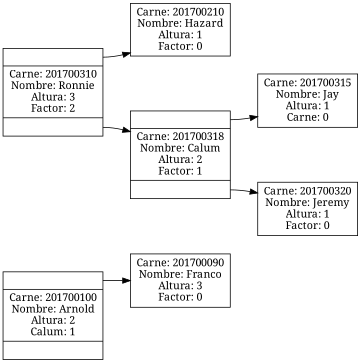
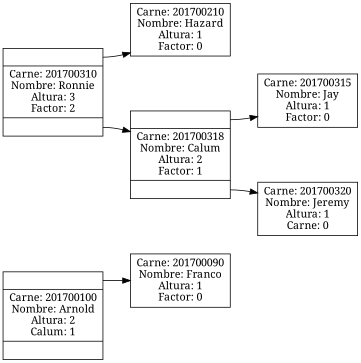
(308, 101) -> (308, 101)
(308, 209) -> (308, 209)
(180, 281) -> (180, 281)
